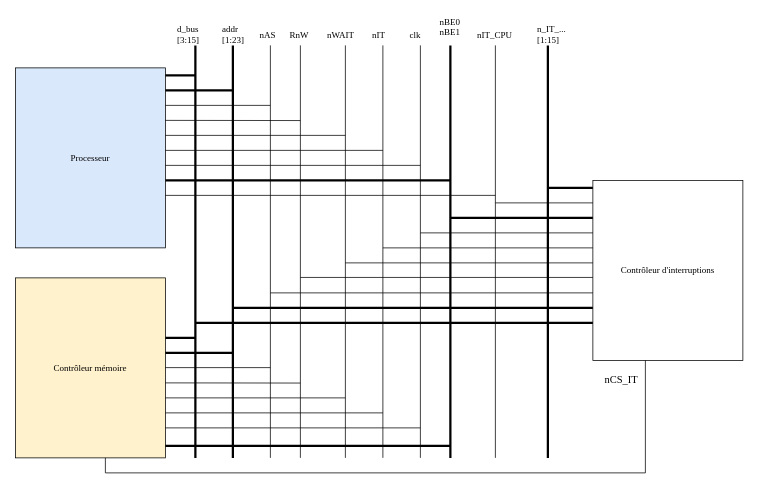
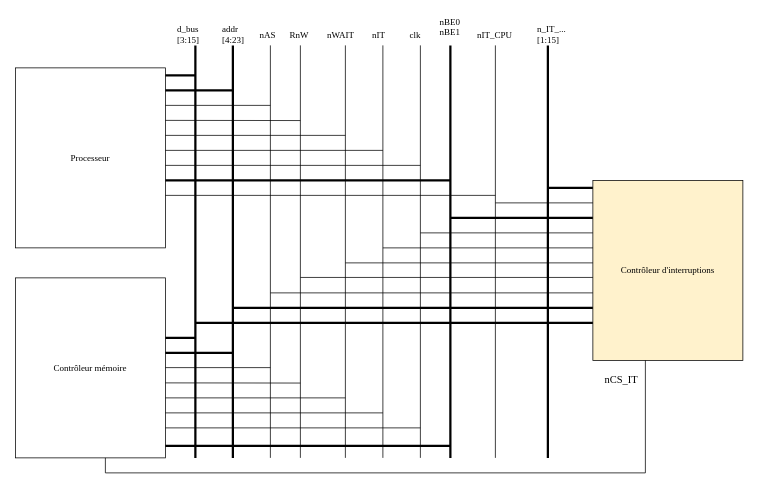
(232, 29) -> (232, 29)
(90, 158) -> (90, 158)
(668, 270) -> (668, 270)
(90, 368) -> (90, 368)
